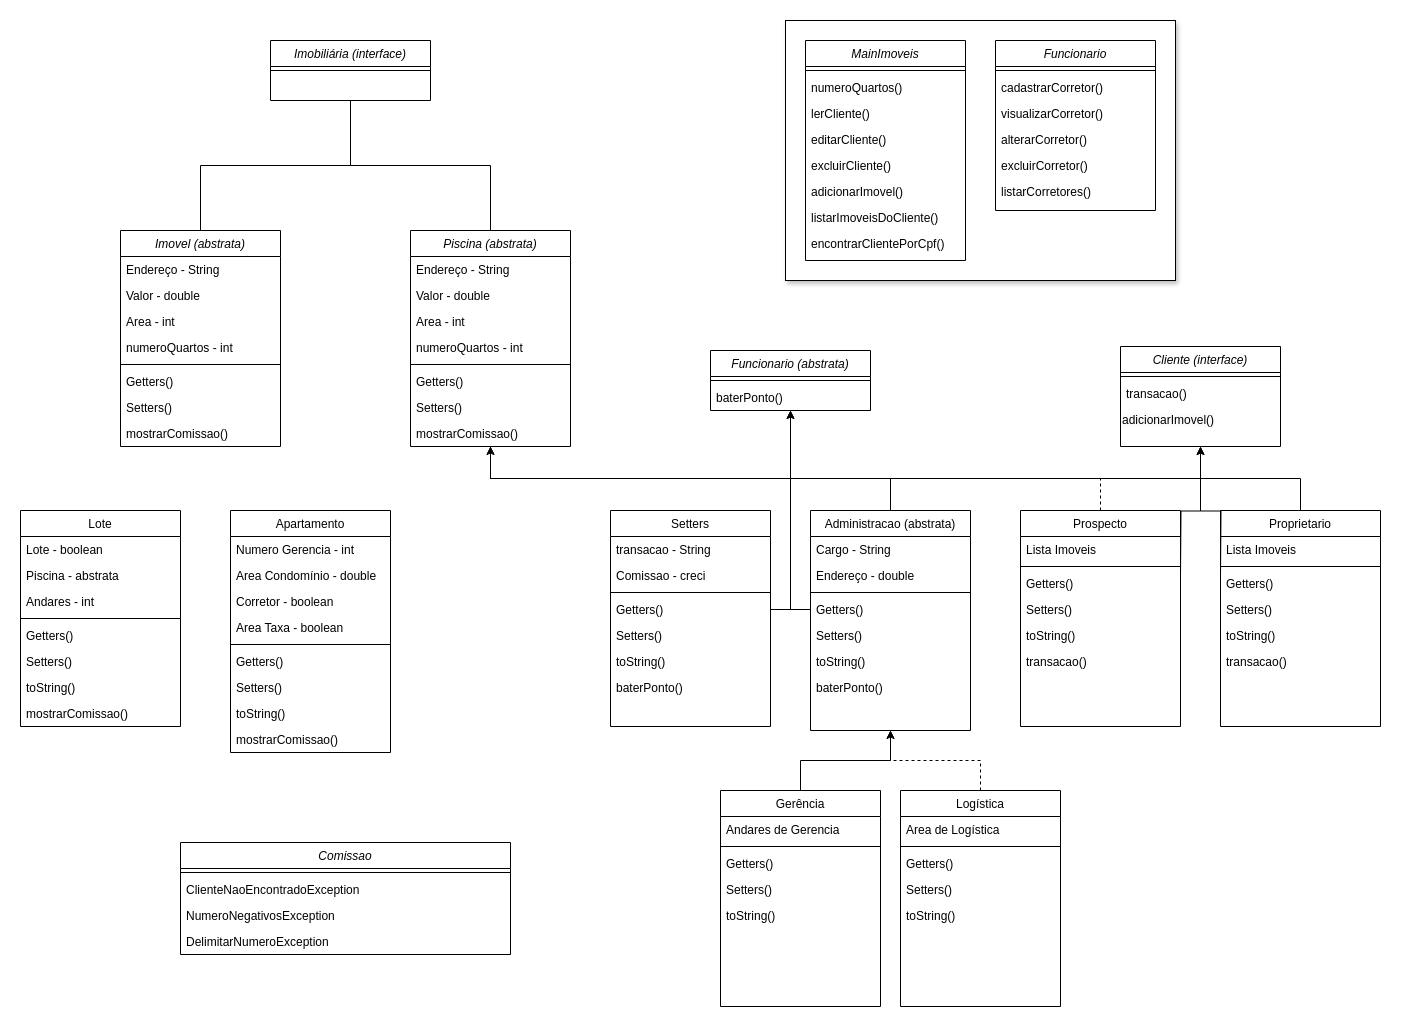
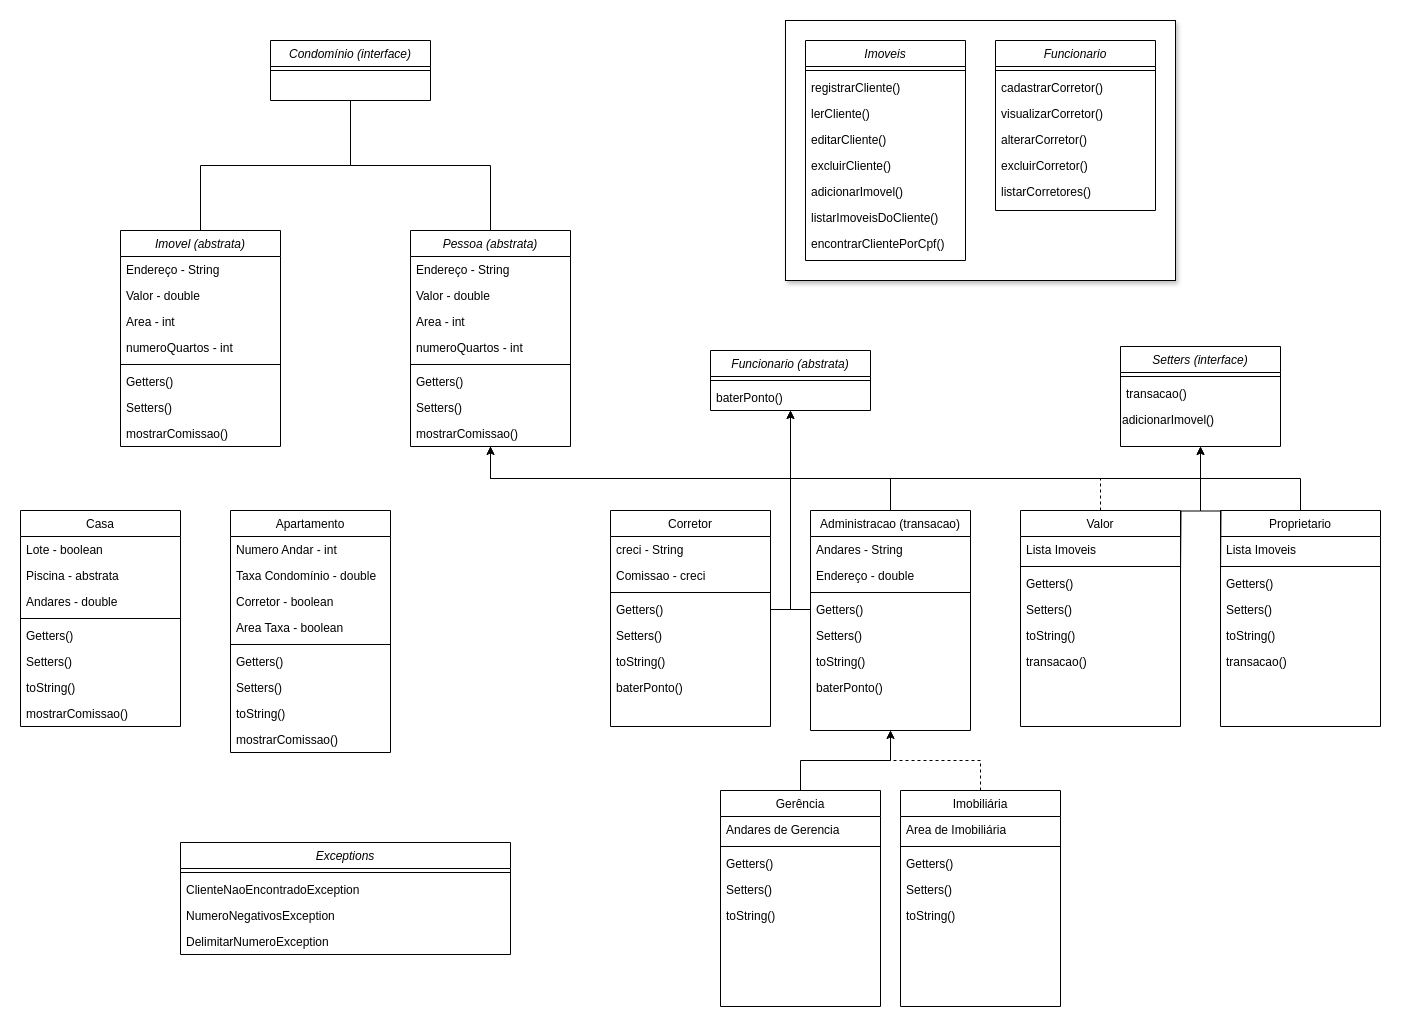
(350, 54) -> (350, 54)
(885, 54) -> (885, 54)
(861, 88) -> (867, 88)
(490, 244) -> (490, 244)
(1200, 360) -> (1200, 360)
(100, 524) -> (100, 524)
(690, 524) -> (690, 524)
(890, 524) -> (890, 524)
(1100, 524) -> (1100, 524)
(299, 550) -> (290, 550)
(672, 550) -> (657, 550)
(858, 550) -> (865, 550)
(309, 576) -> (309, 576)
(65, 602) -> (75, 602)
(980, 804) -> (980, 804)
(958, 830) -> (960, 830)
(345, 856) -> (345, 856)
